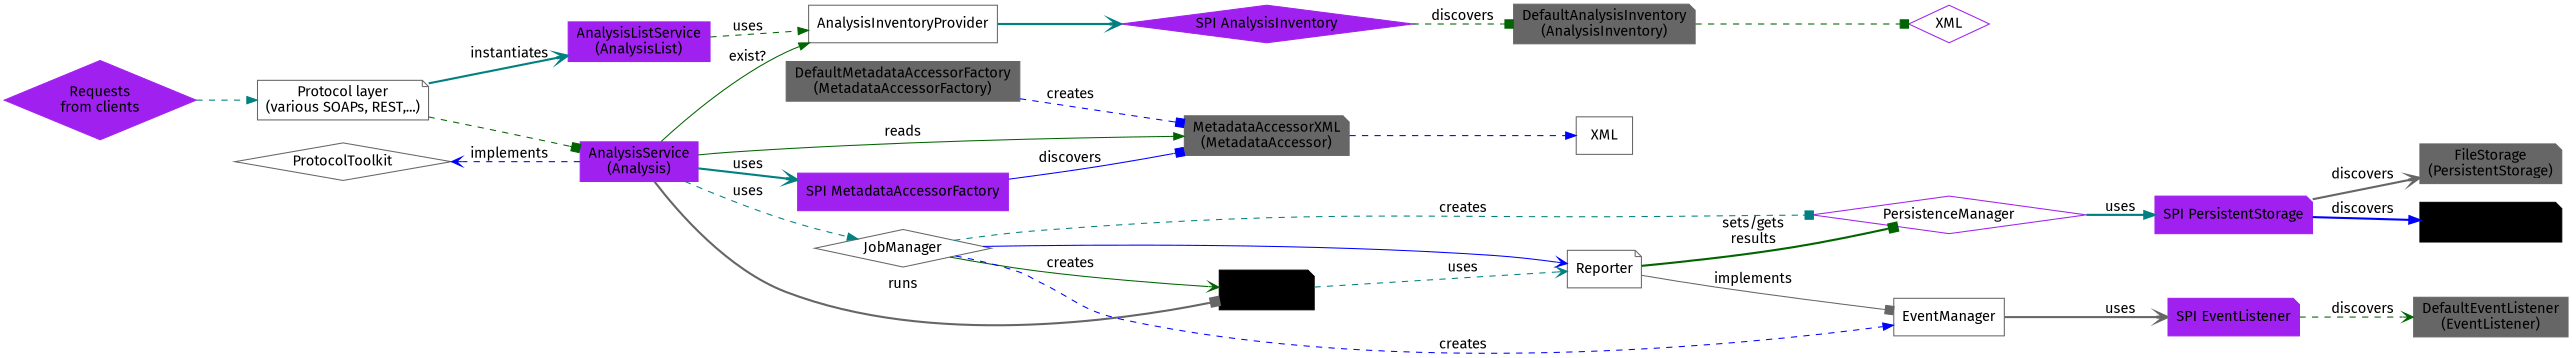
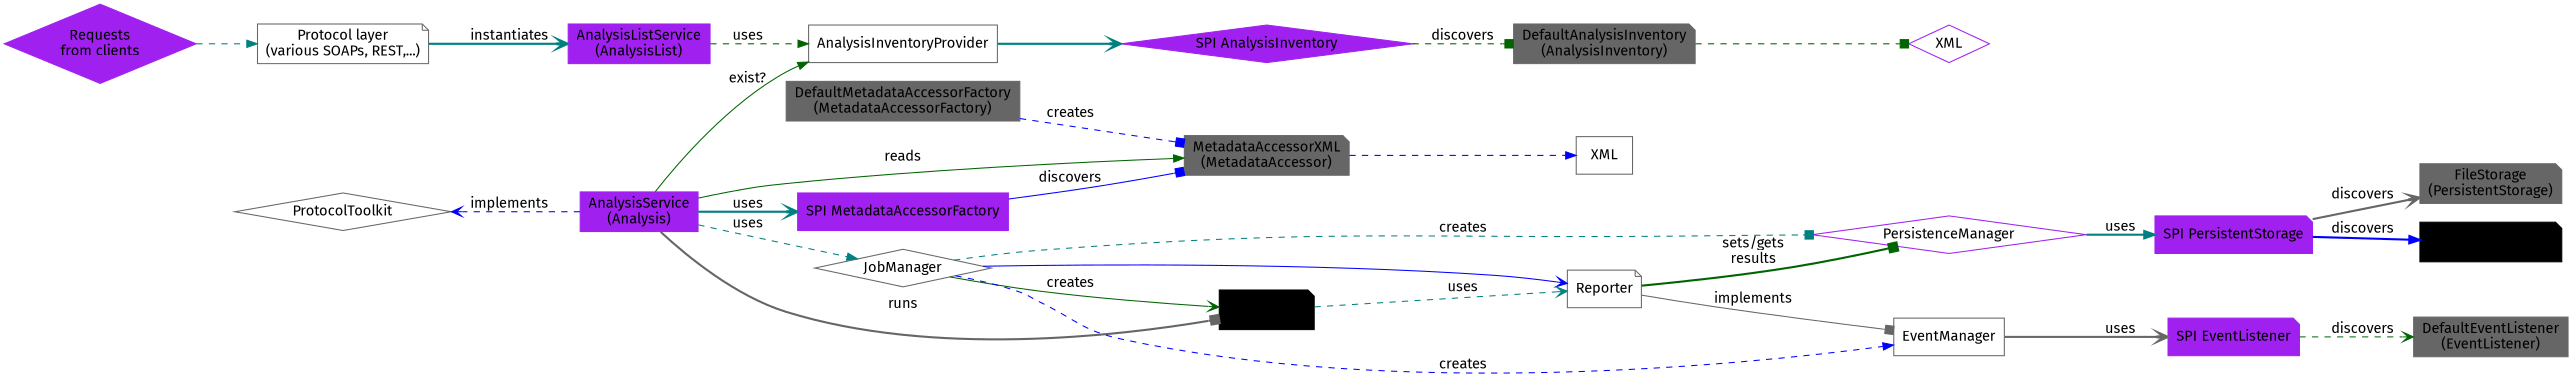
(499, 131) -> none
